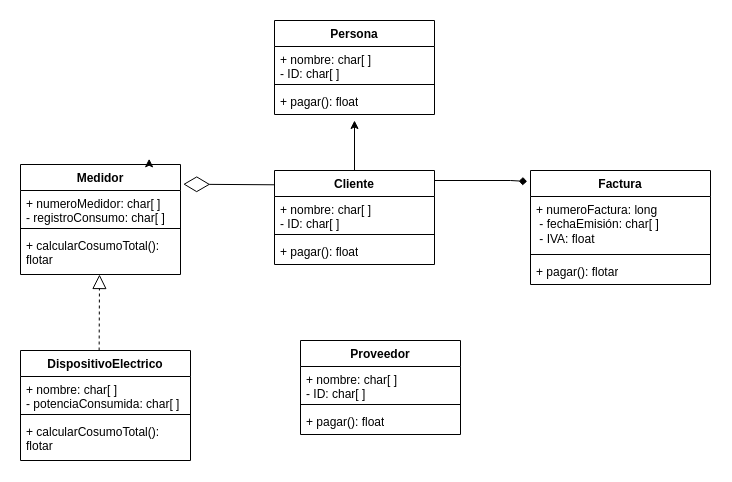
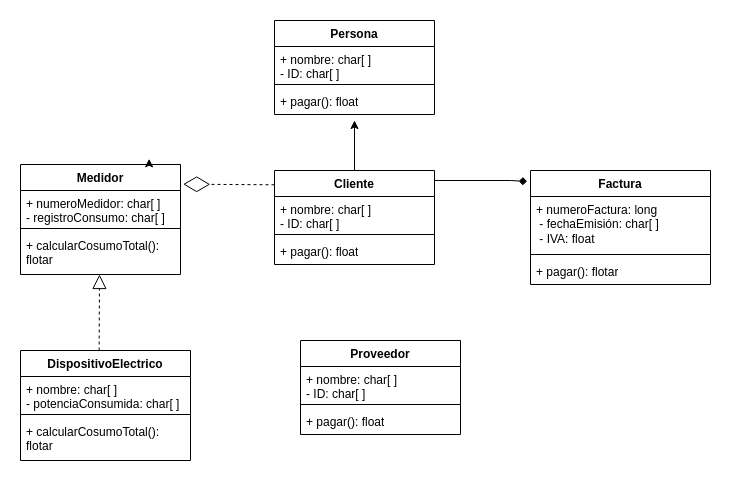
(241, 185) -> (241, 185)
